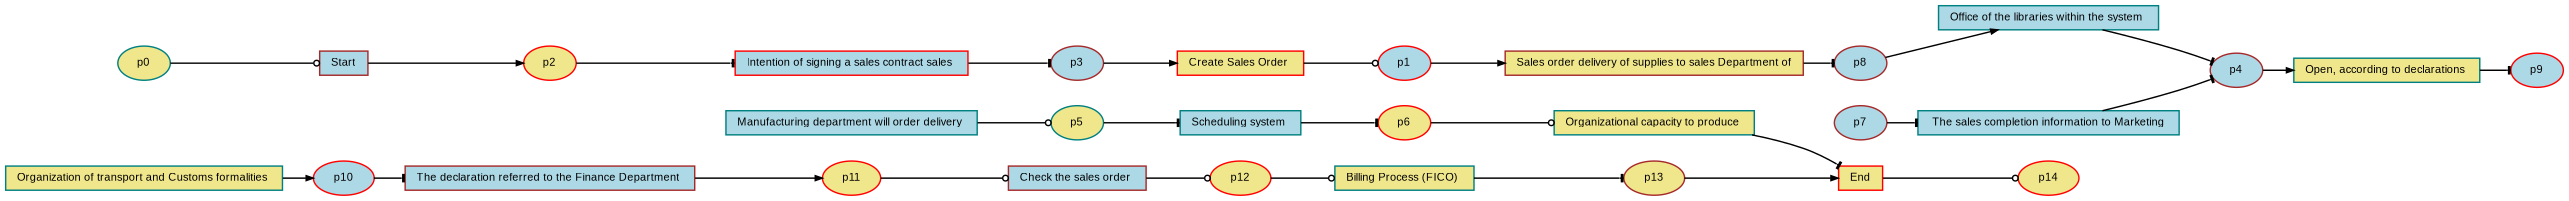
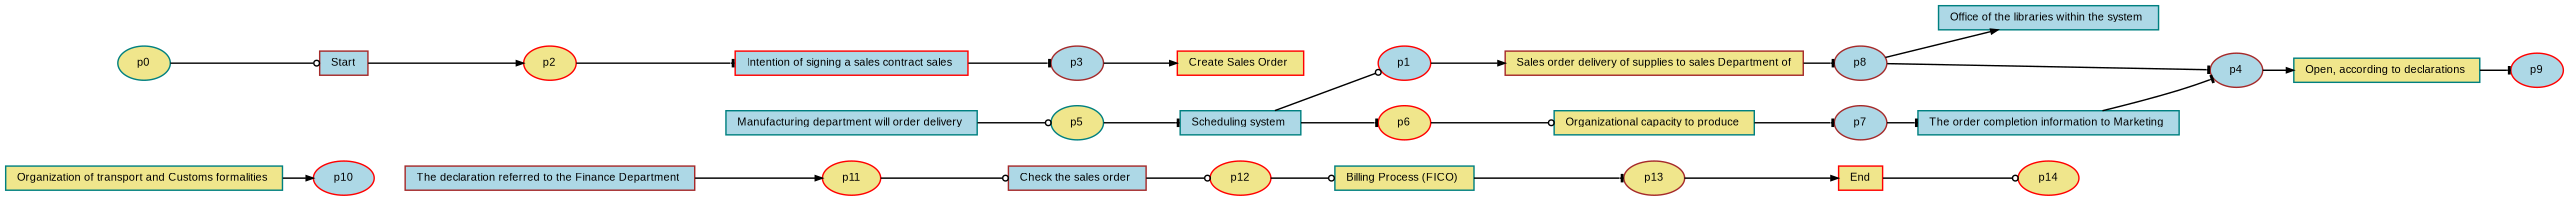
(2157, 44) -> (2047, 67)
(1338, 63) -> (1325, 92)
(2049, 123) -> (2049, 123)
(1796, 146) -> (1792, 123)
(388, 178) -> none
